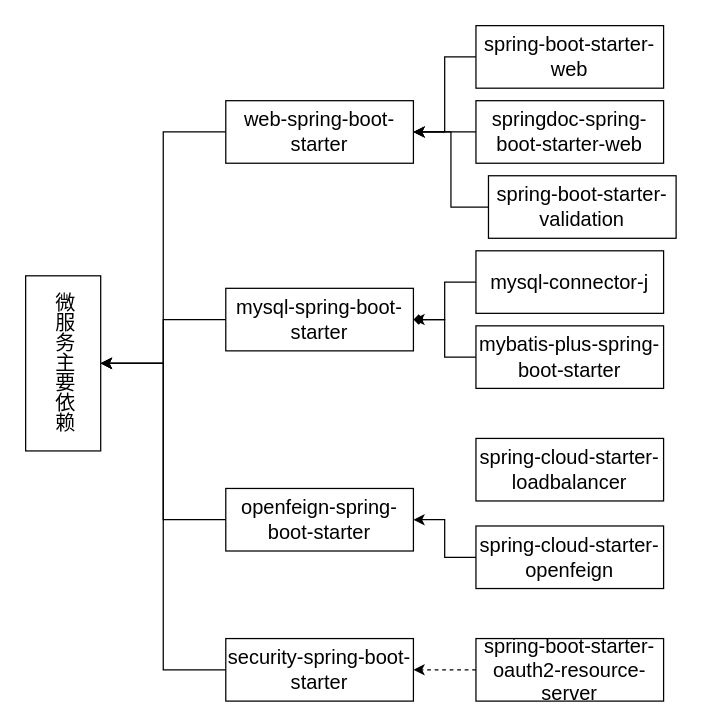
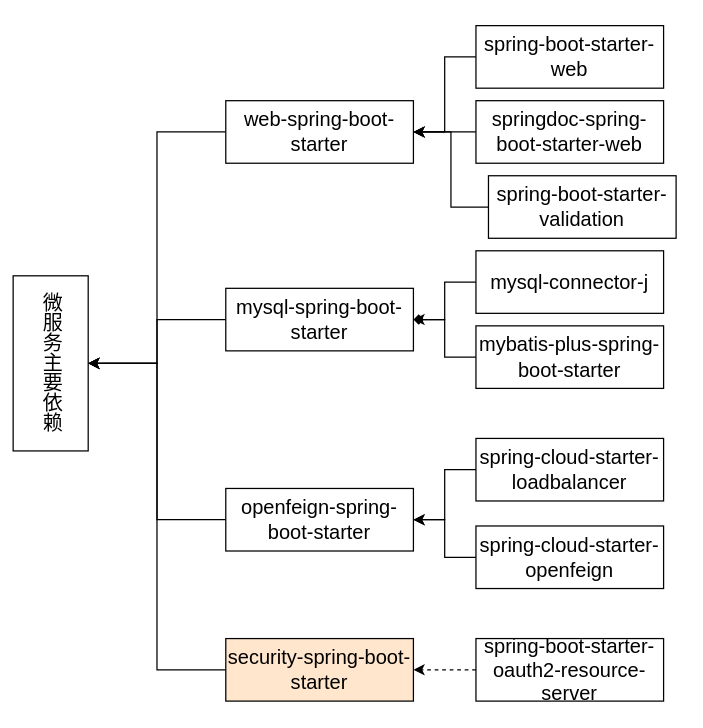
(63, 363) -> (51, 363)
none -> (444, 477)
(319, 669) -> (319, 669)
